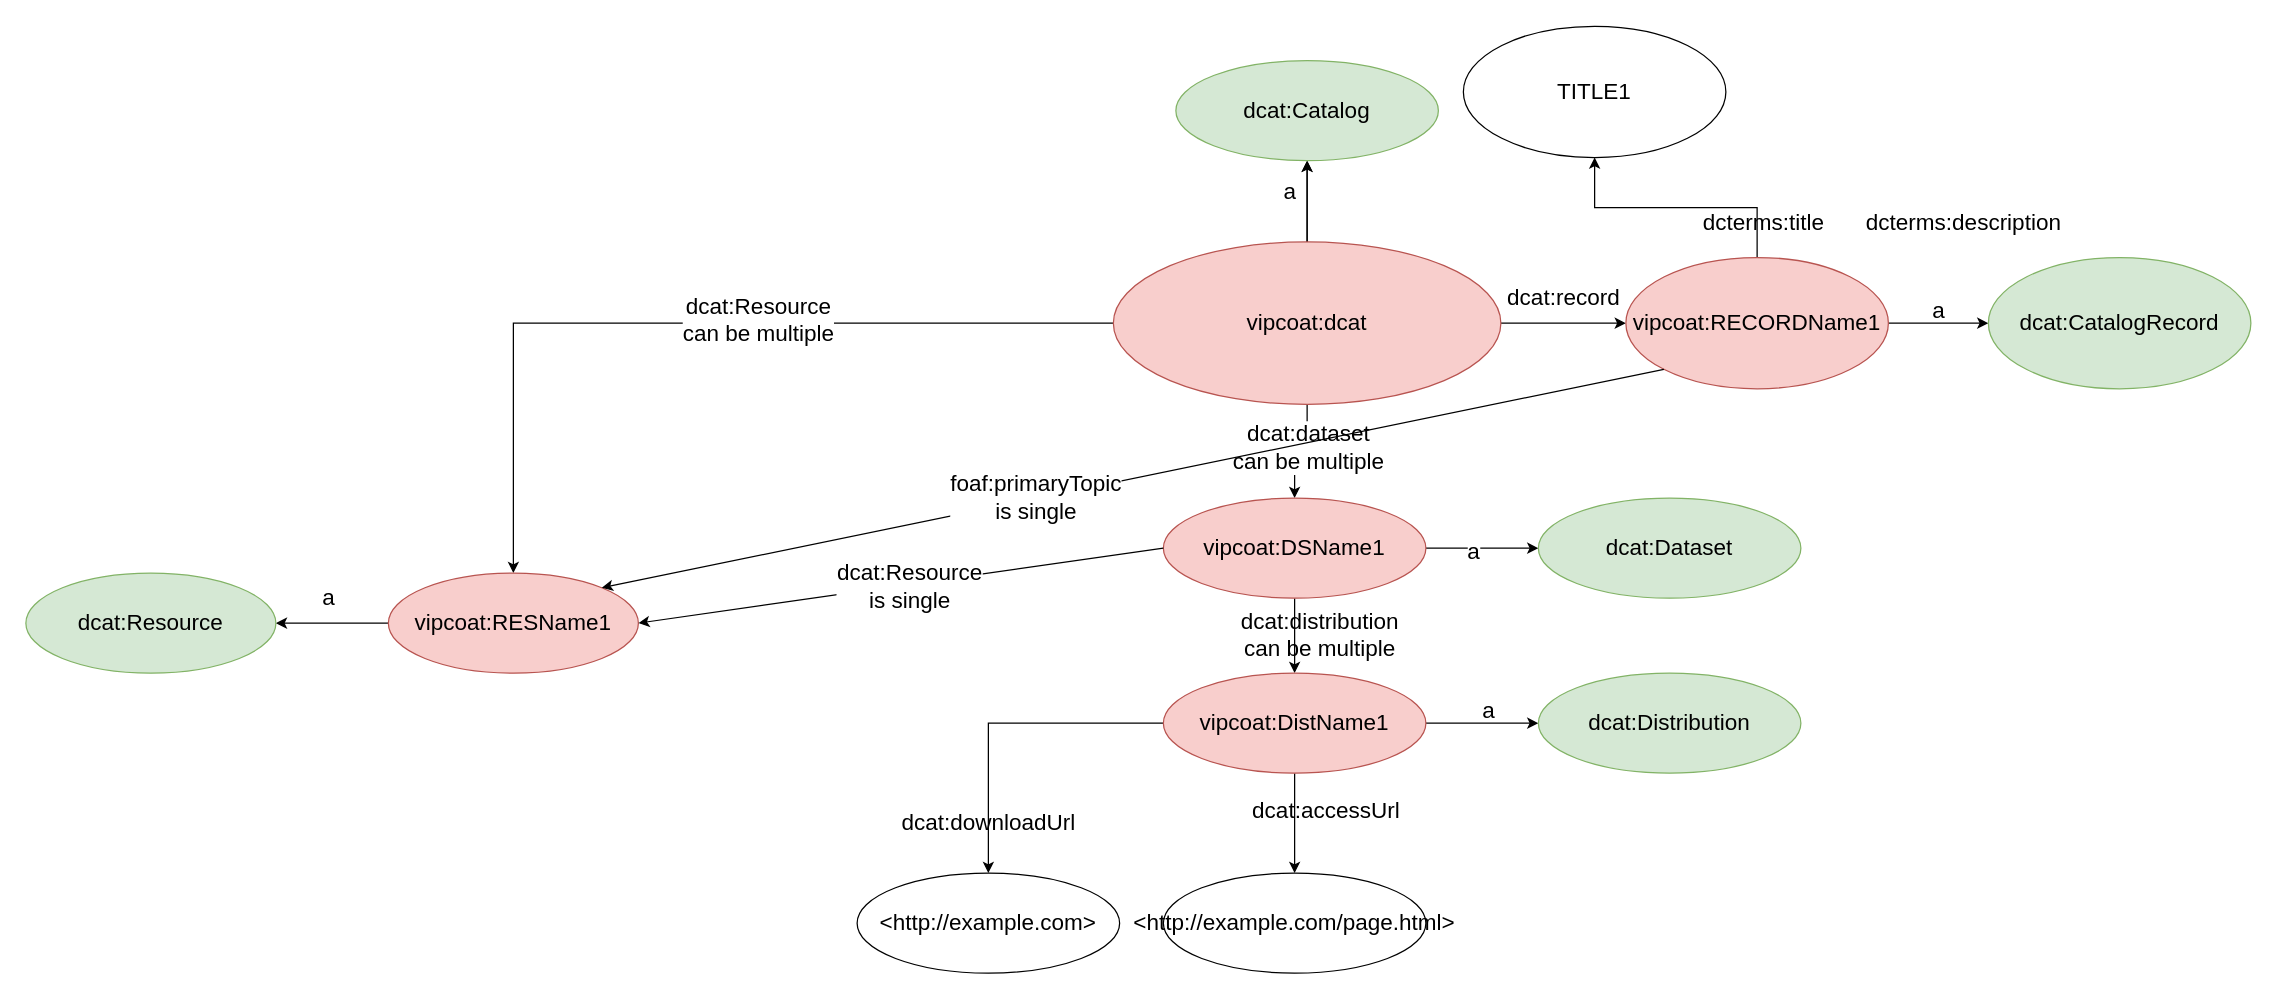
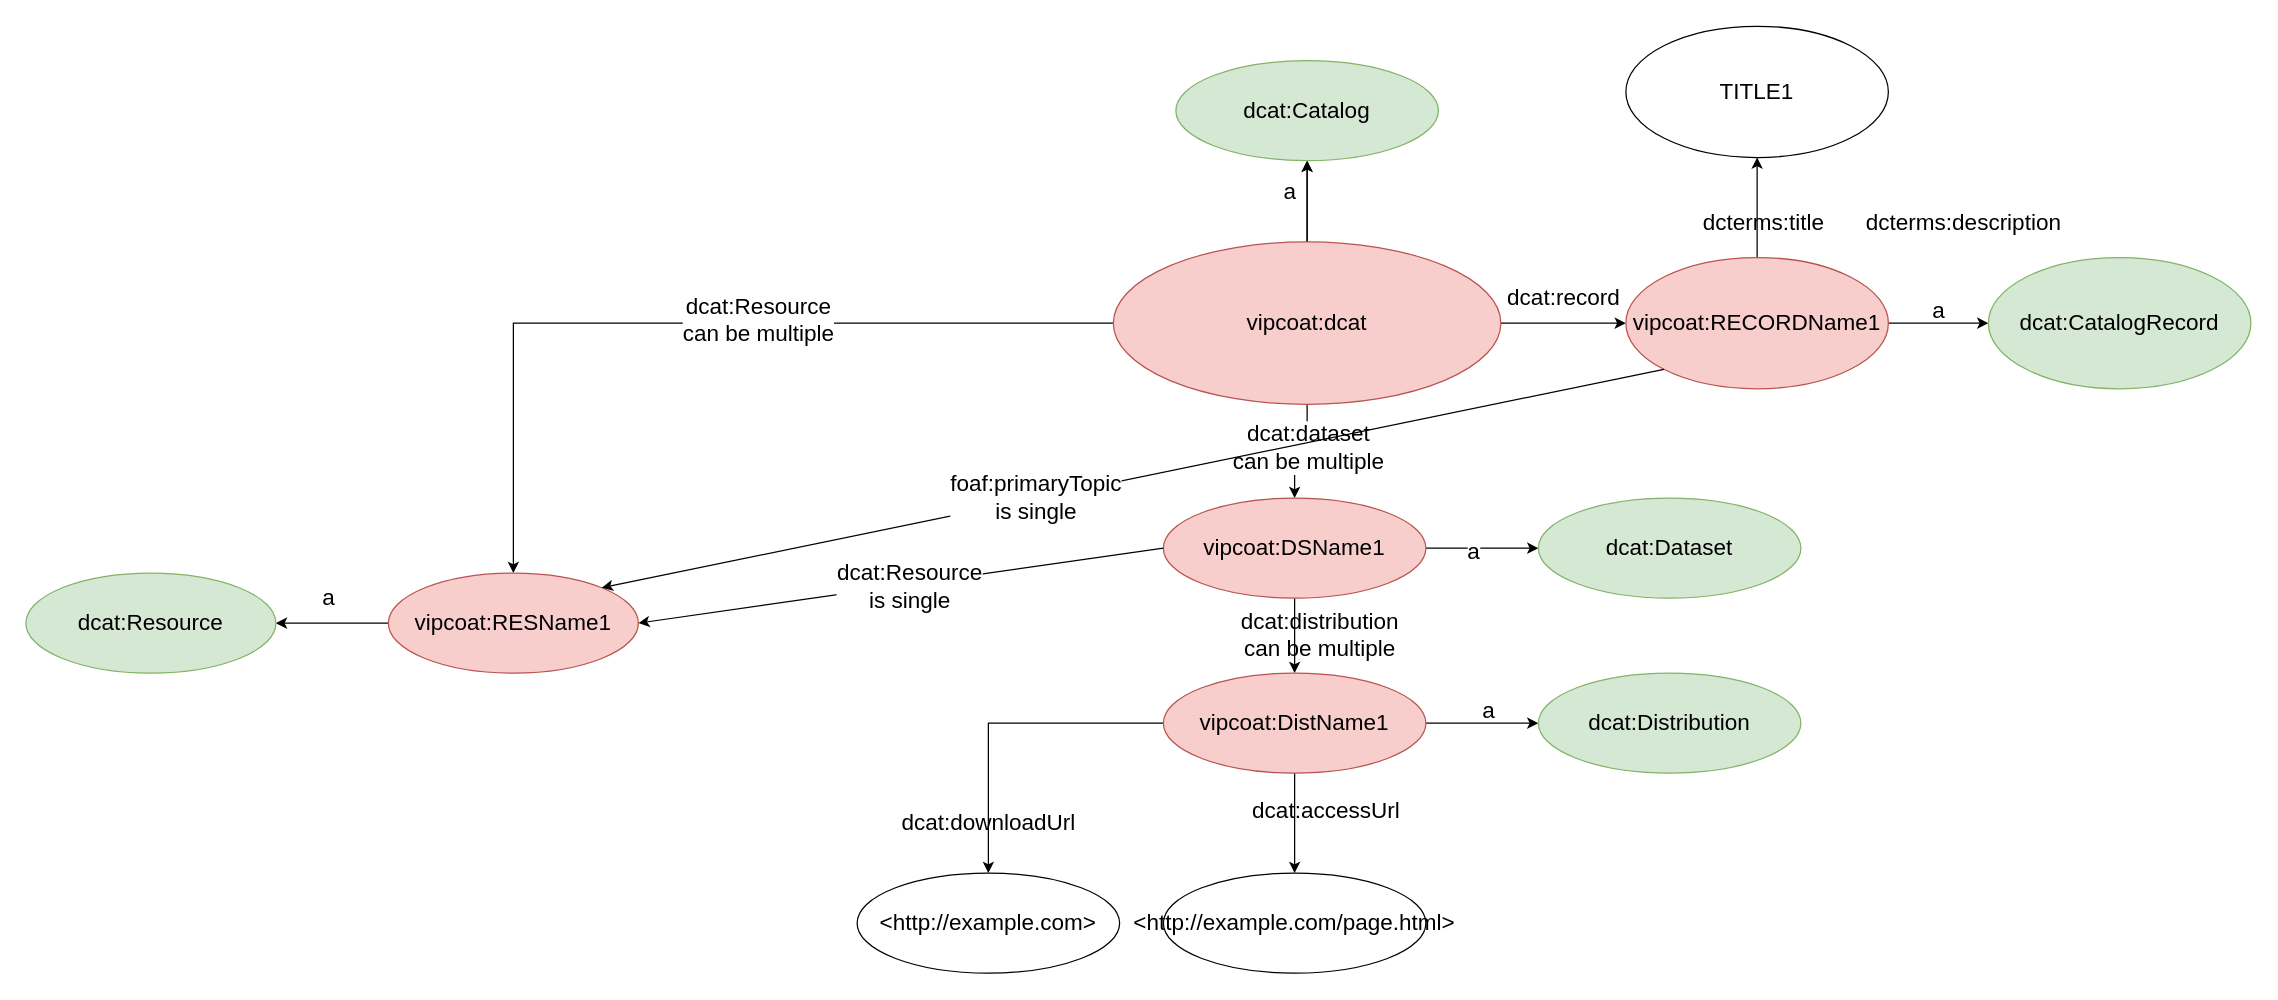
(1594, 92) -> (1757, 92)
